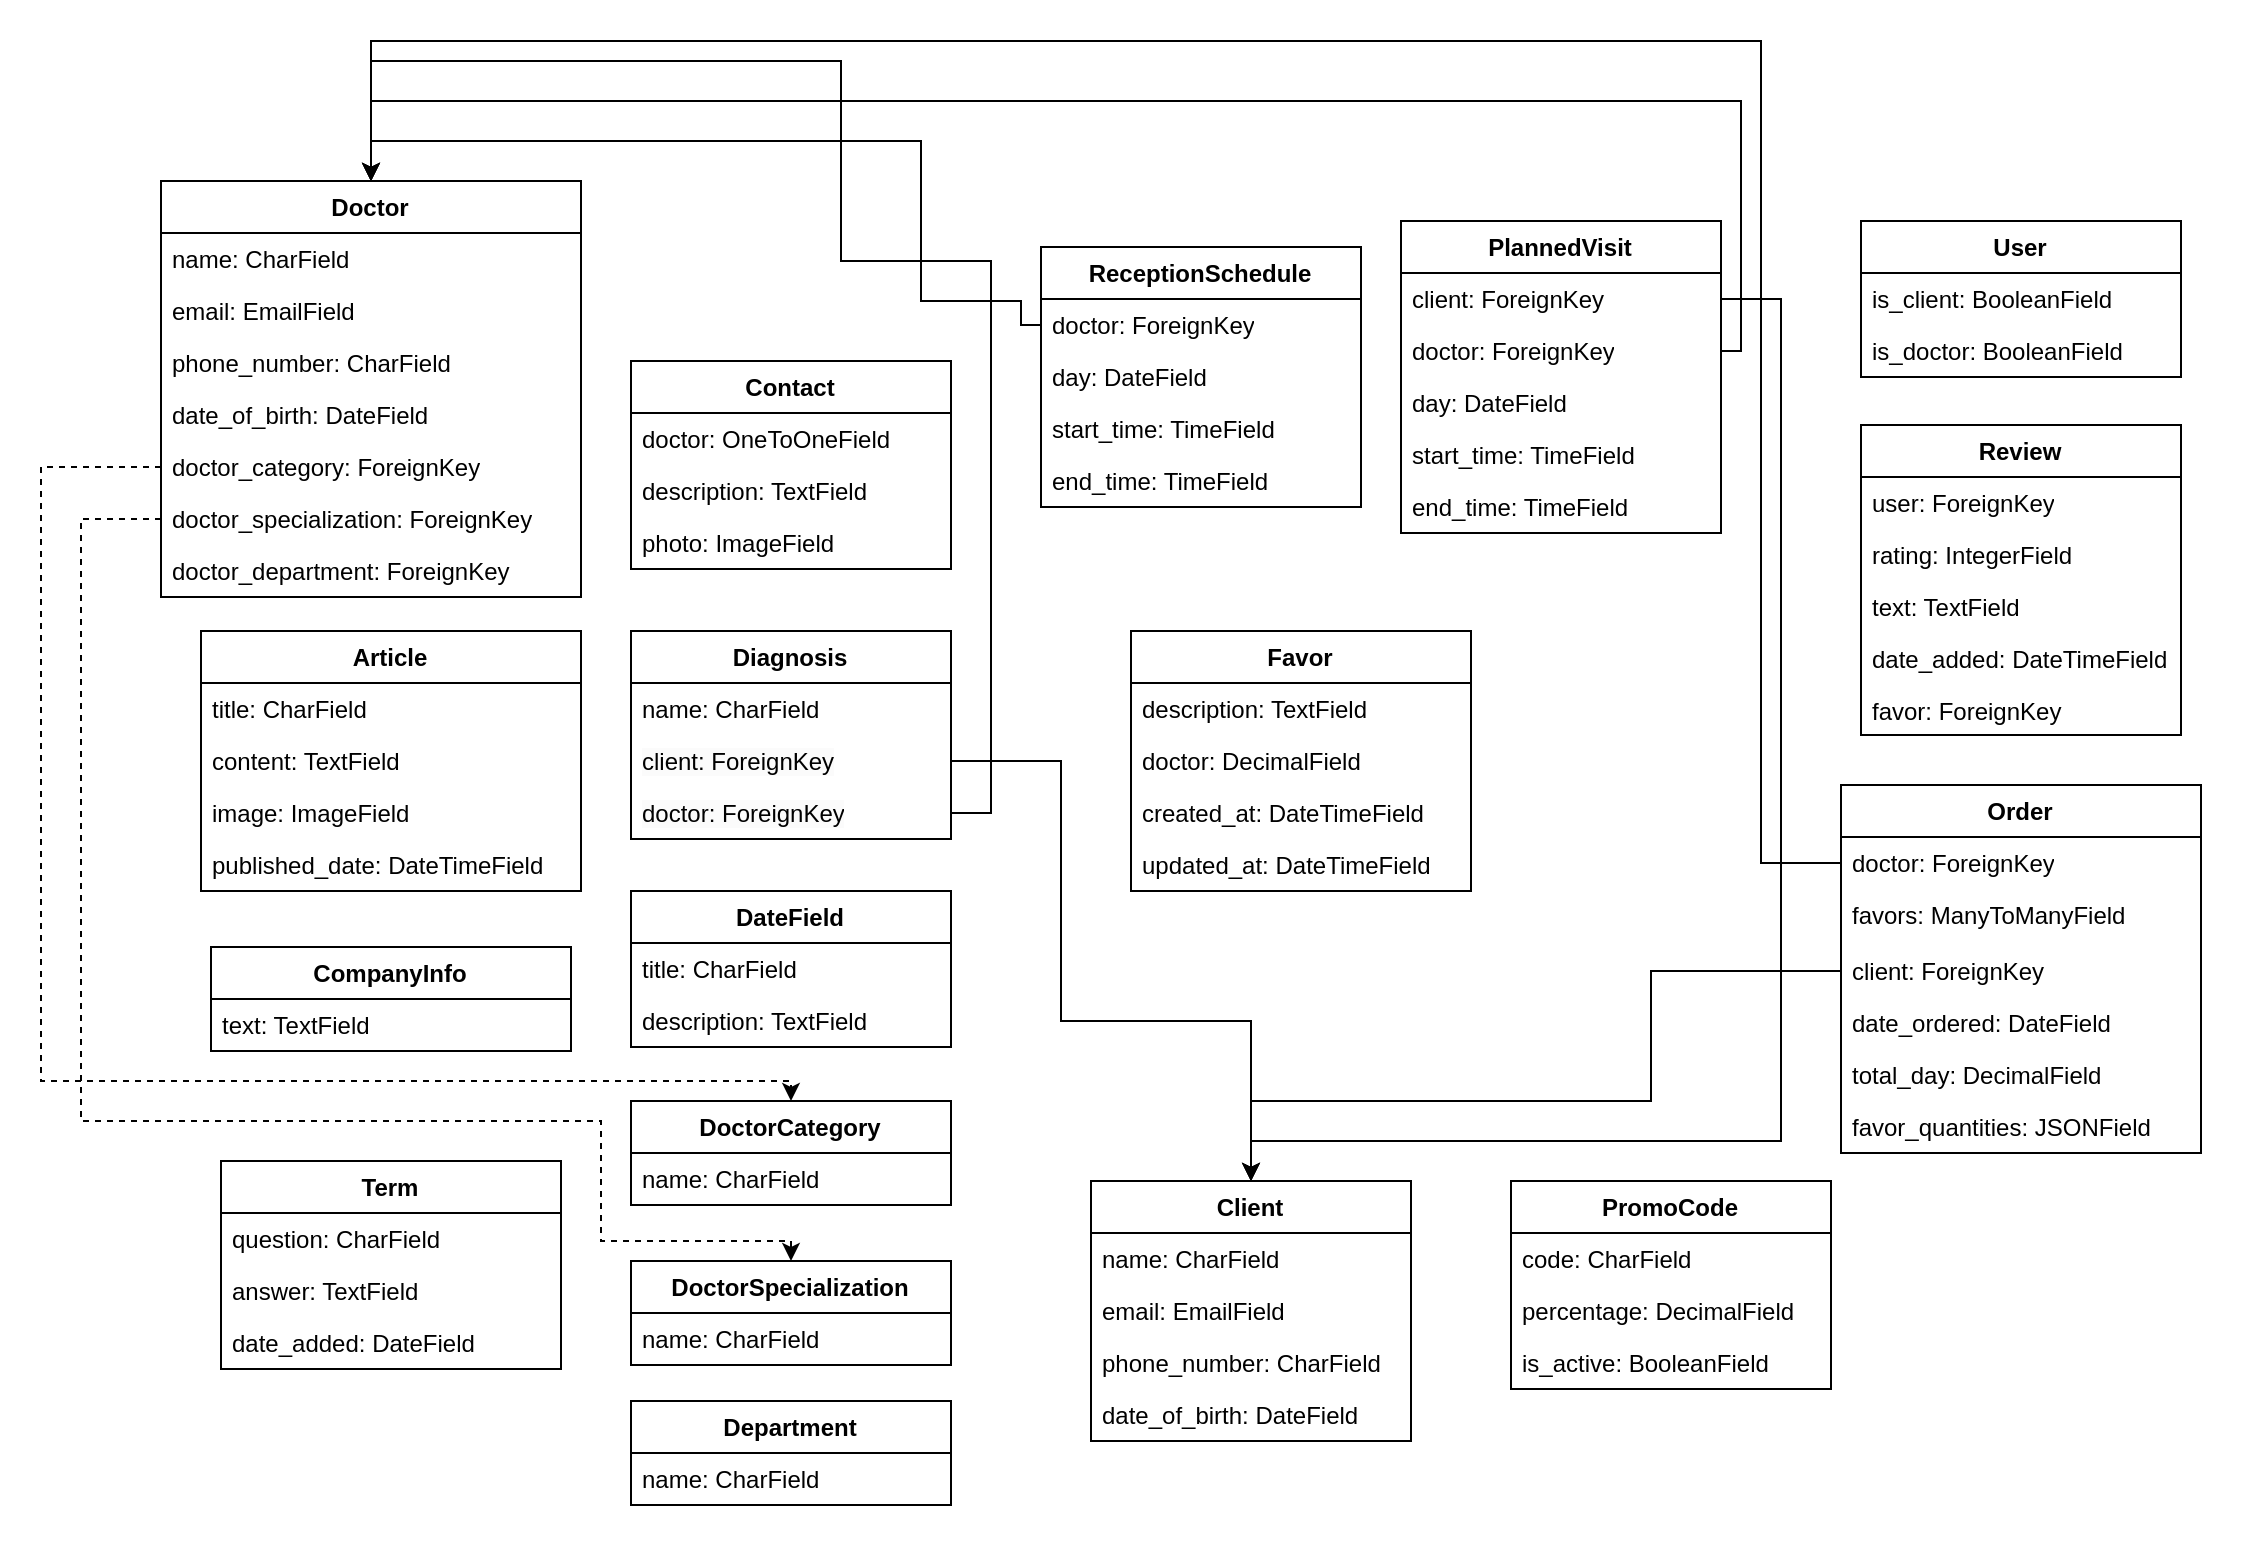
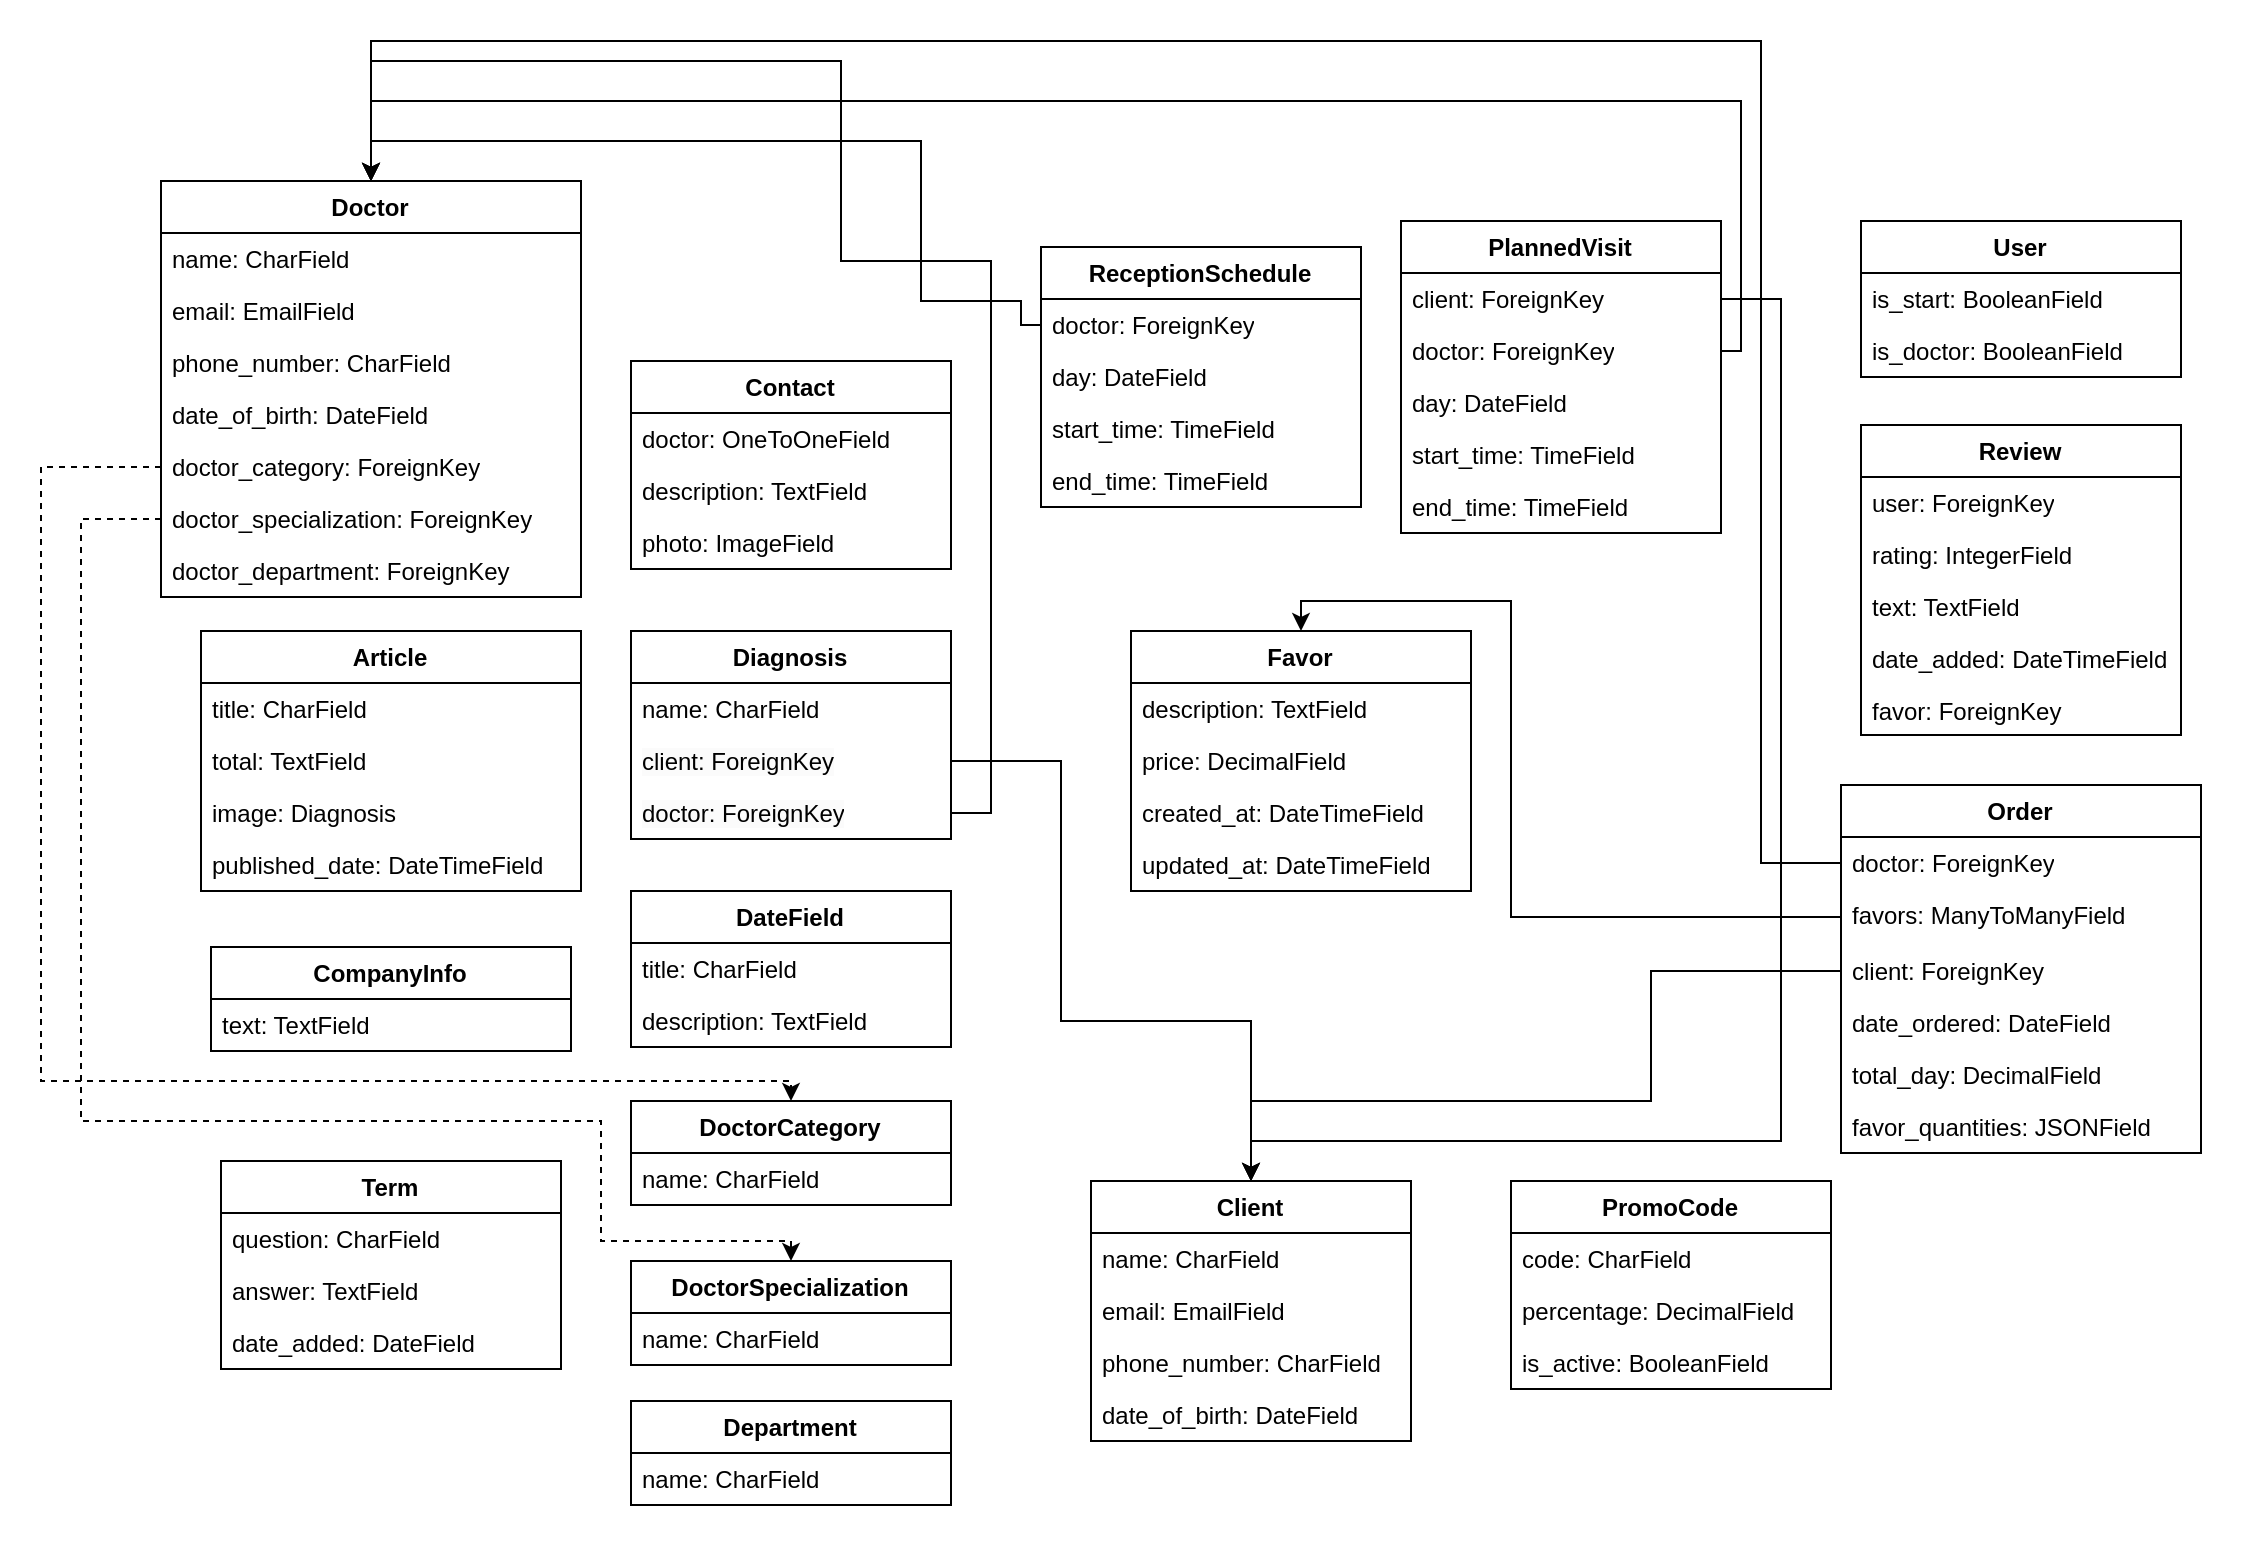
(2003, 301) -> (2002, 301)
(321, 763) -> (305, 763)
(1259, 763) -> (1249, 763)
none -> (1511, 809)
(312, 815) -> (305, 815)
